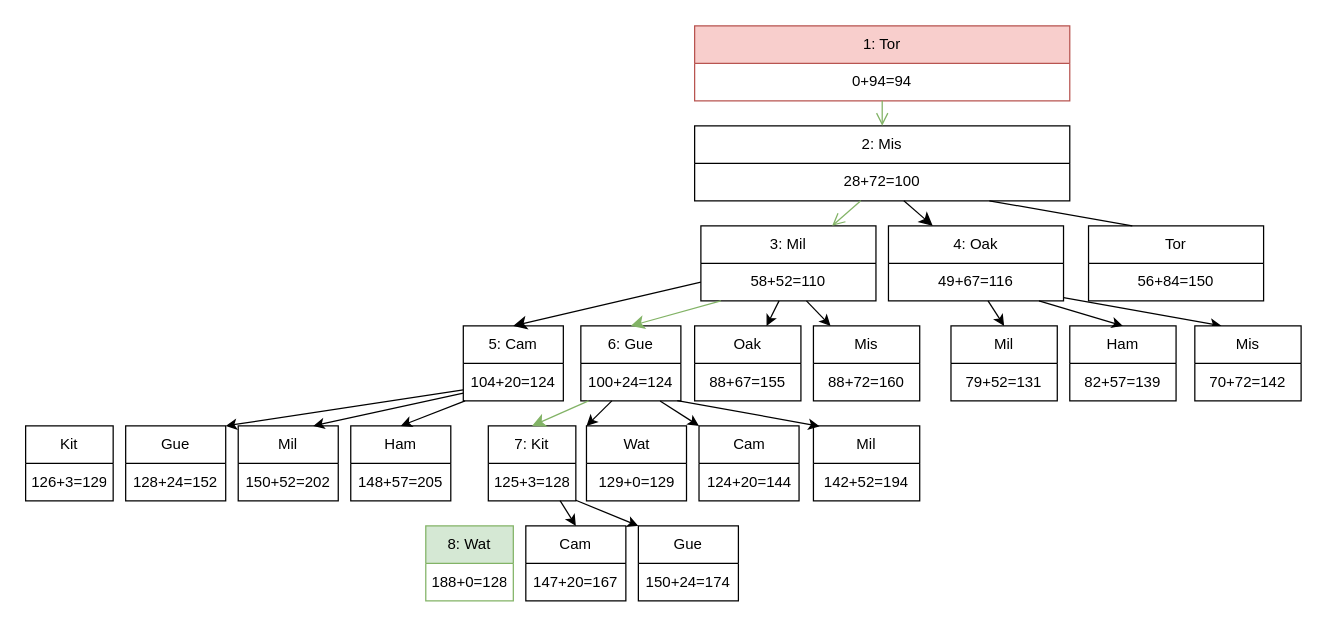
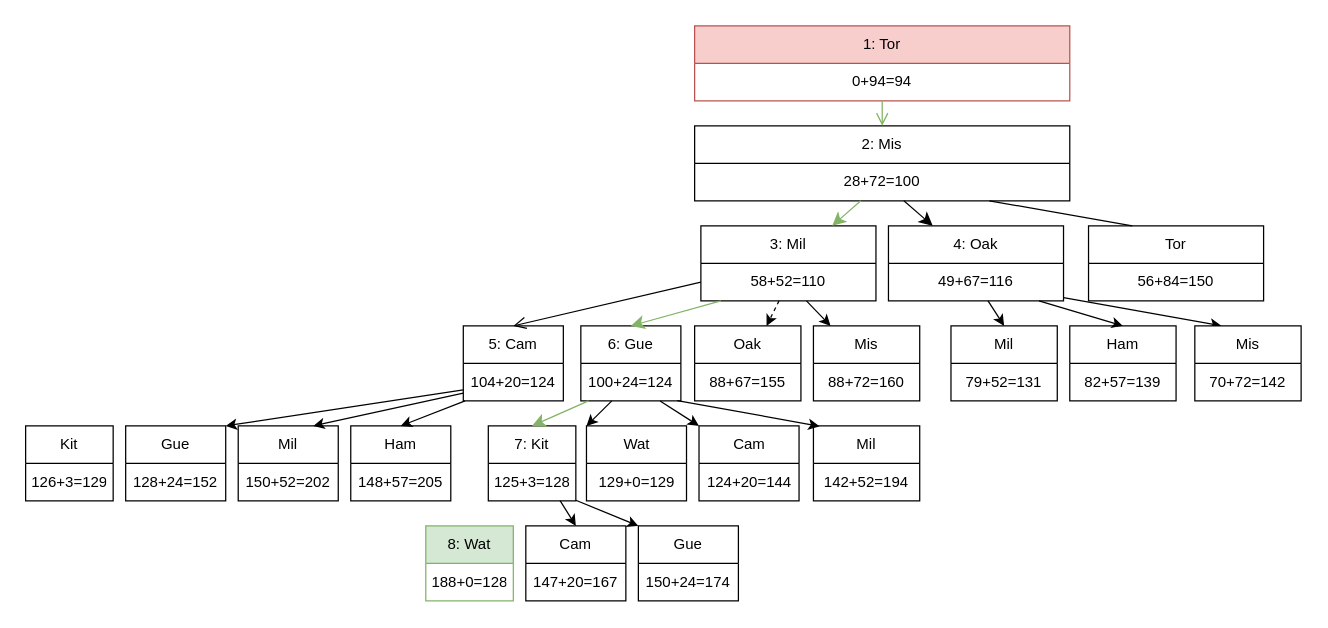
(838, 220) -> (841, 218)
(775, 308) -> (775, 308)
(524, 323) -> (521, 324)
